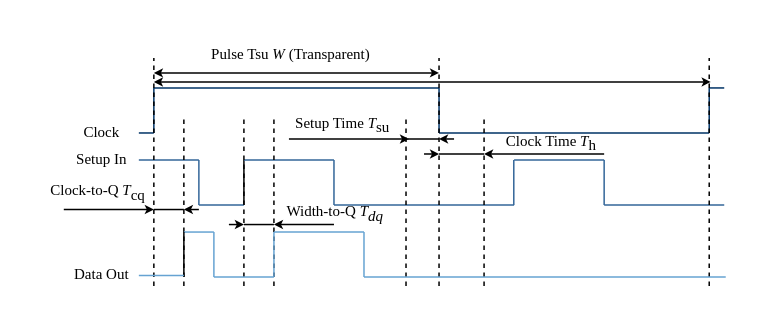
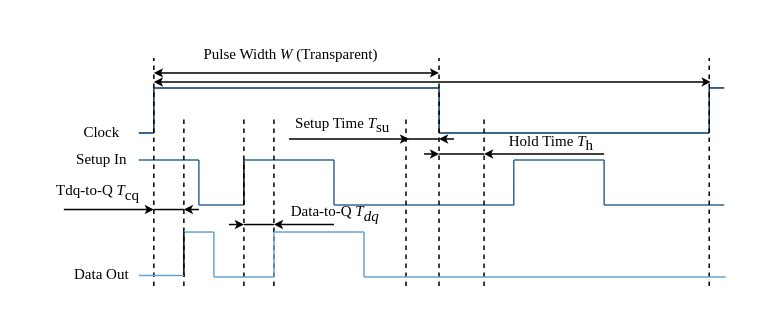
(291, 53) -> (291, 53)
(551, 143) -> (551, 143)
(98, 193) -> (98, 193)
(335, 214) -> (335, 214)
